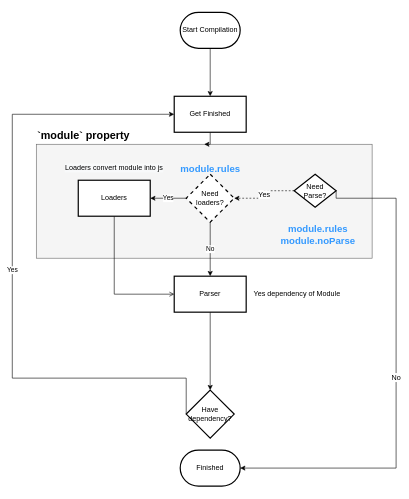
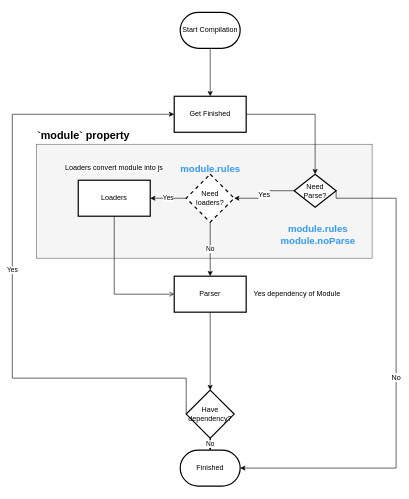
(210, 143) -> (314, 114)
(281, 191) -> (281, 191)
none -> (210, 446)
